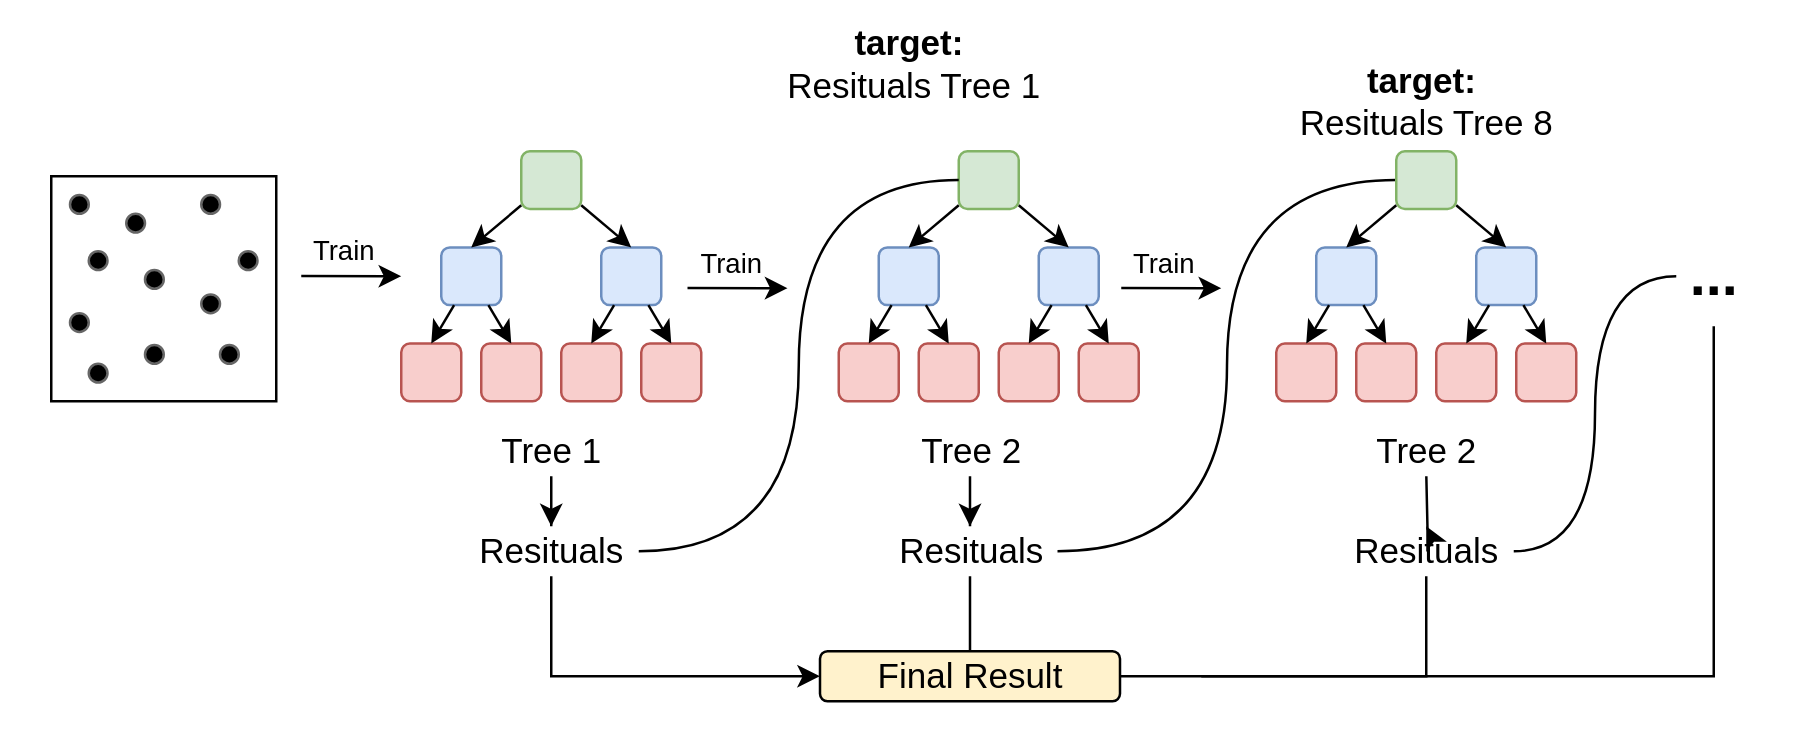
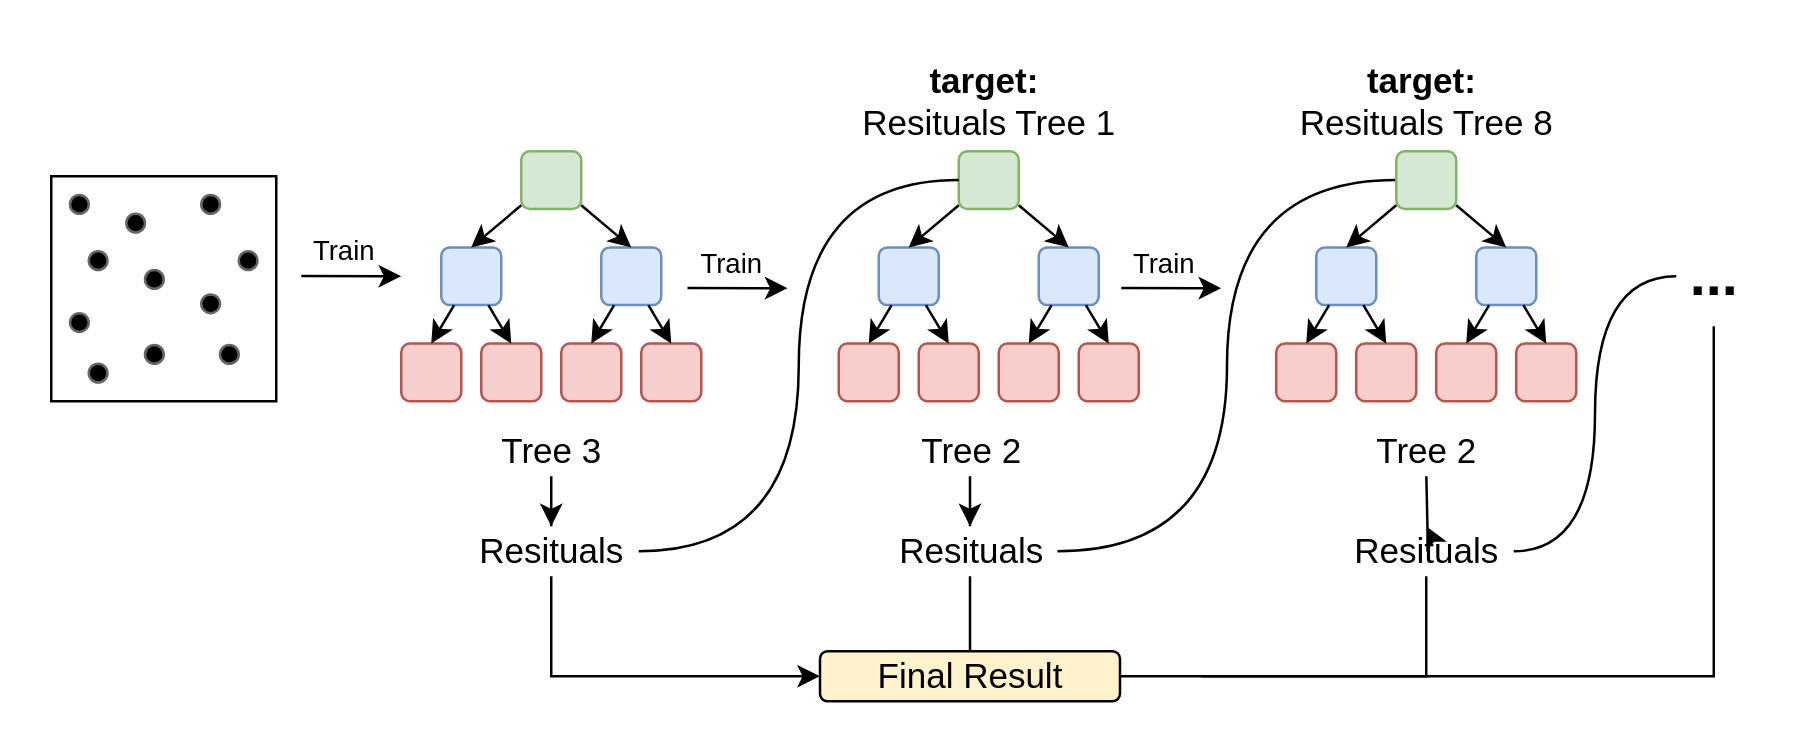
(914, 64) -> (989, 101)
(553, 451) -> (553, 451)
